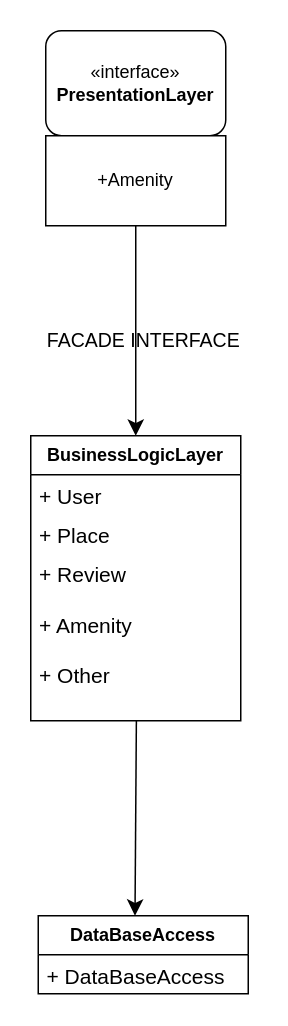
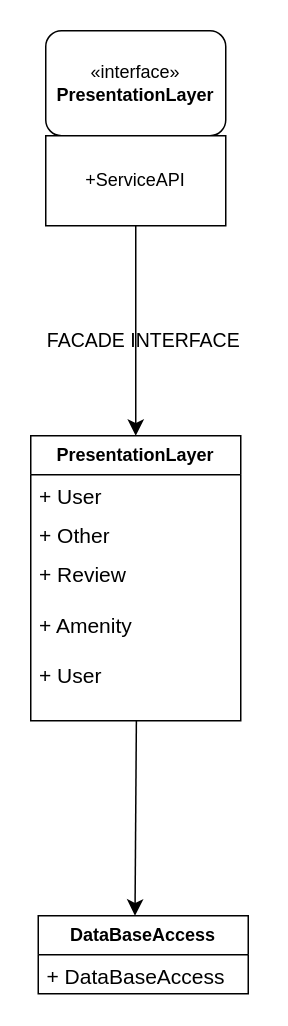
(136, 181) -> (136, 181)
(136, 455) -> (136, 455)
(75, 537) -> (78, 537)
(87, 601) -> (87, 601)
